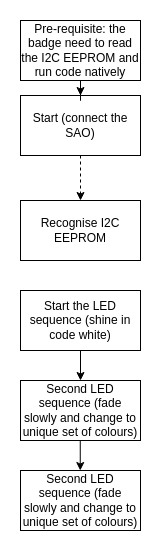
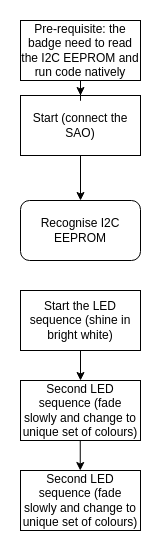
(81, 174) -> (81, 174)
(81, 231) -> (81, 231)
(81, 321) -> (81, 321)
